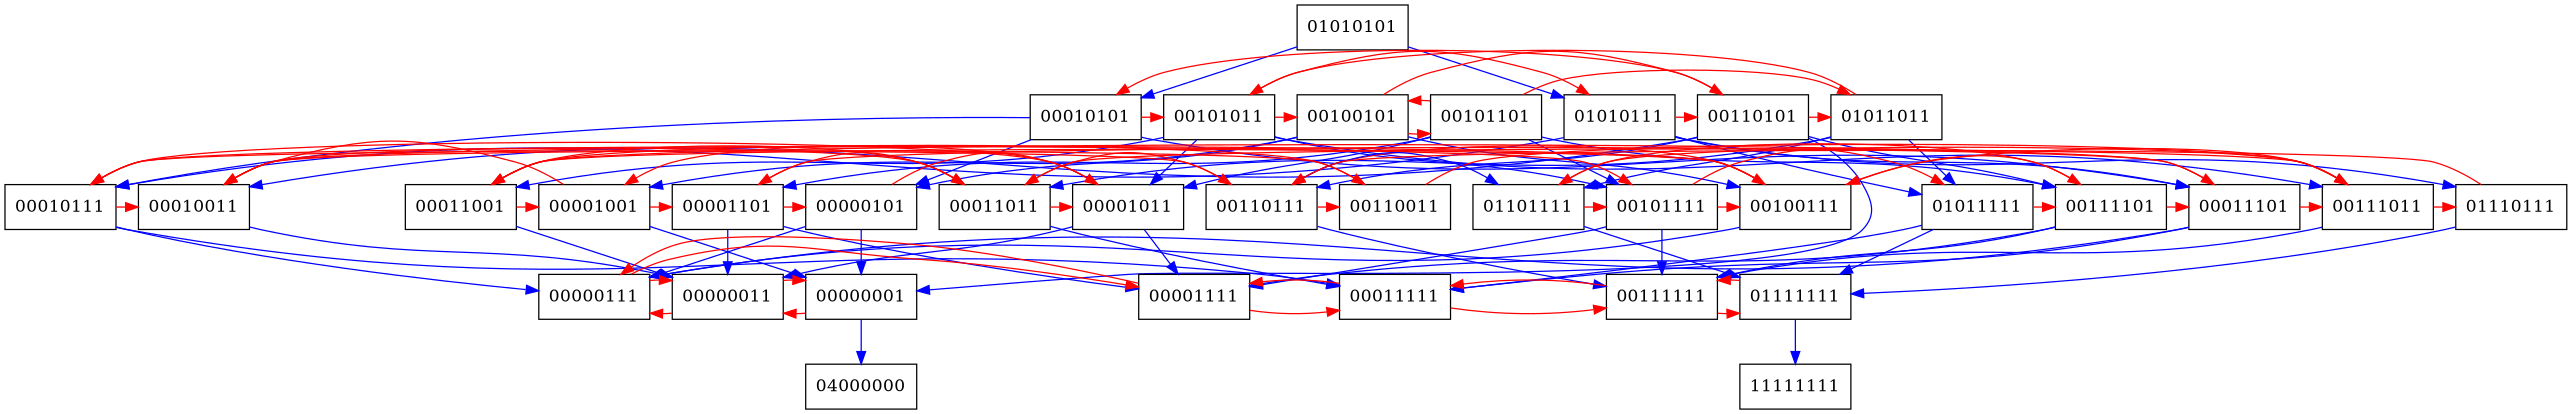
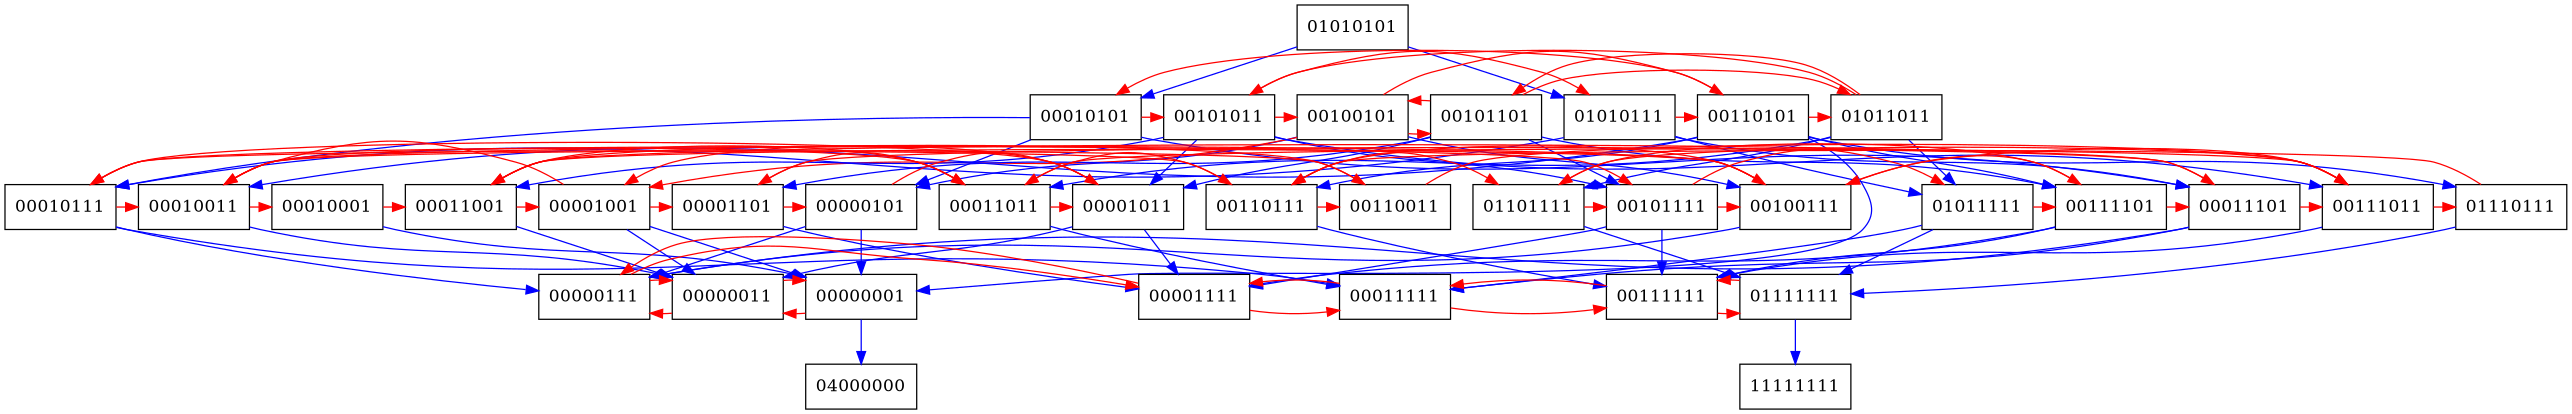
none -> (1693, 54)
(1389, 153) -> (1389, 153)
(2059, 162) -> (2126, 162)
(980, 163) -> (980, 163)
none -> (327, 207)
(728, 246) -> (651, 246)
